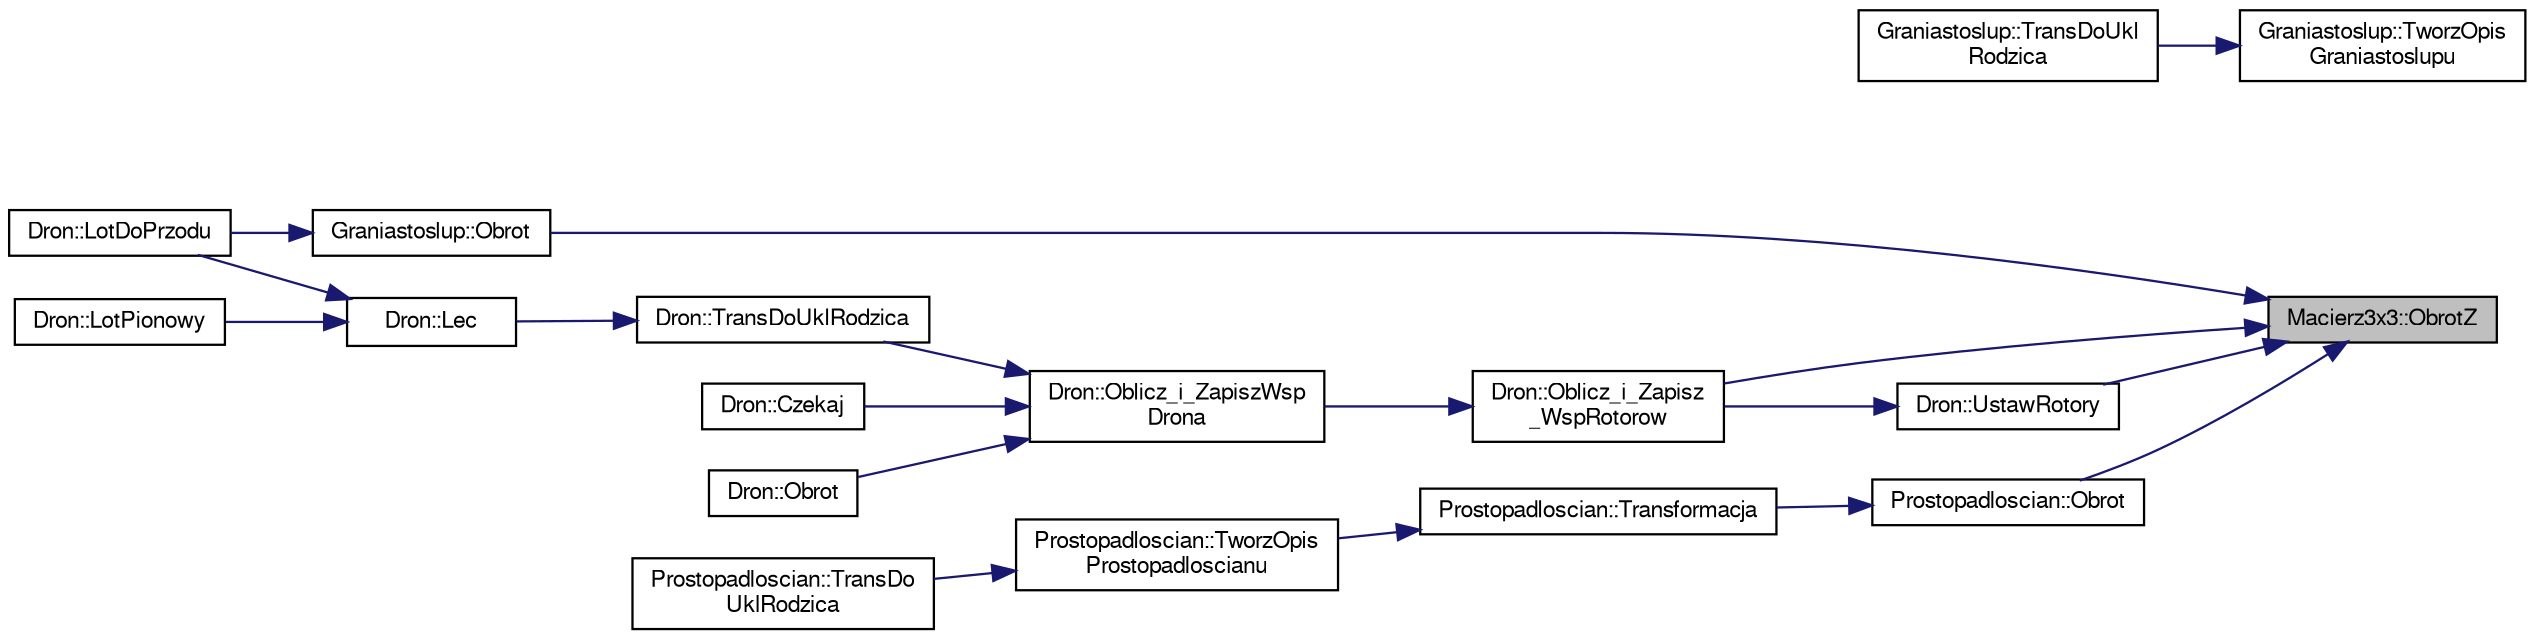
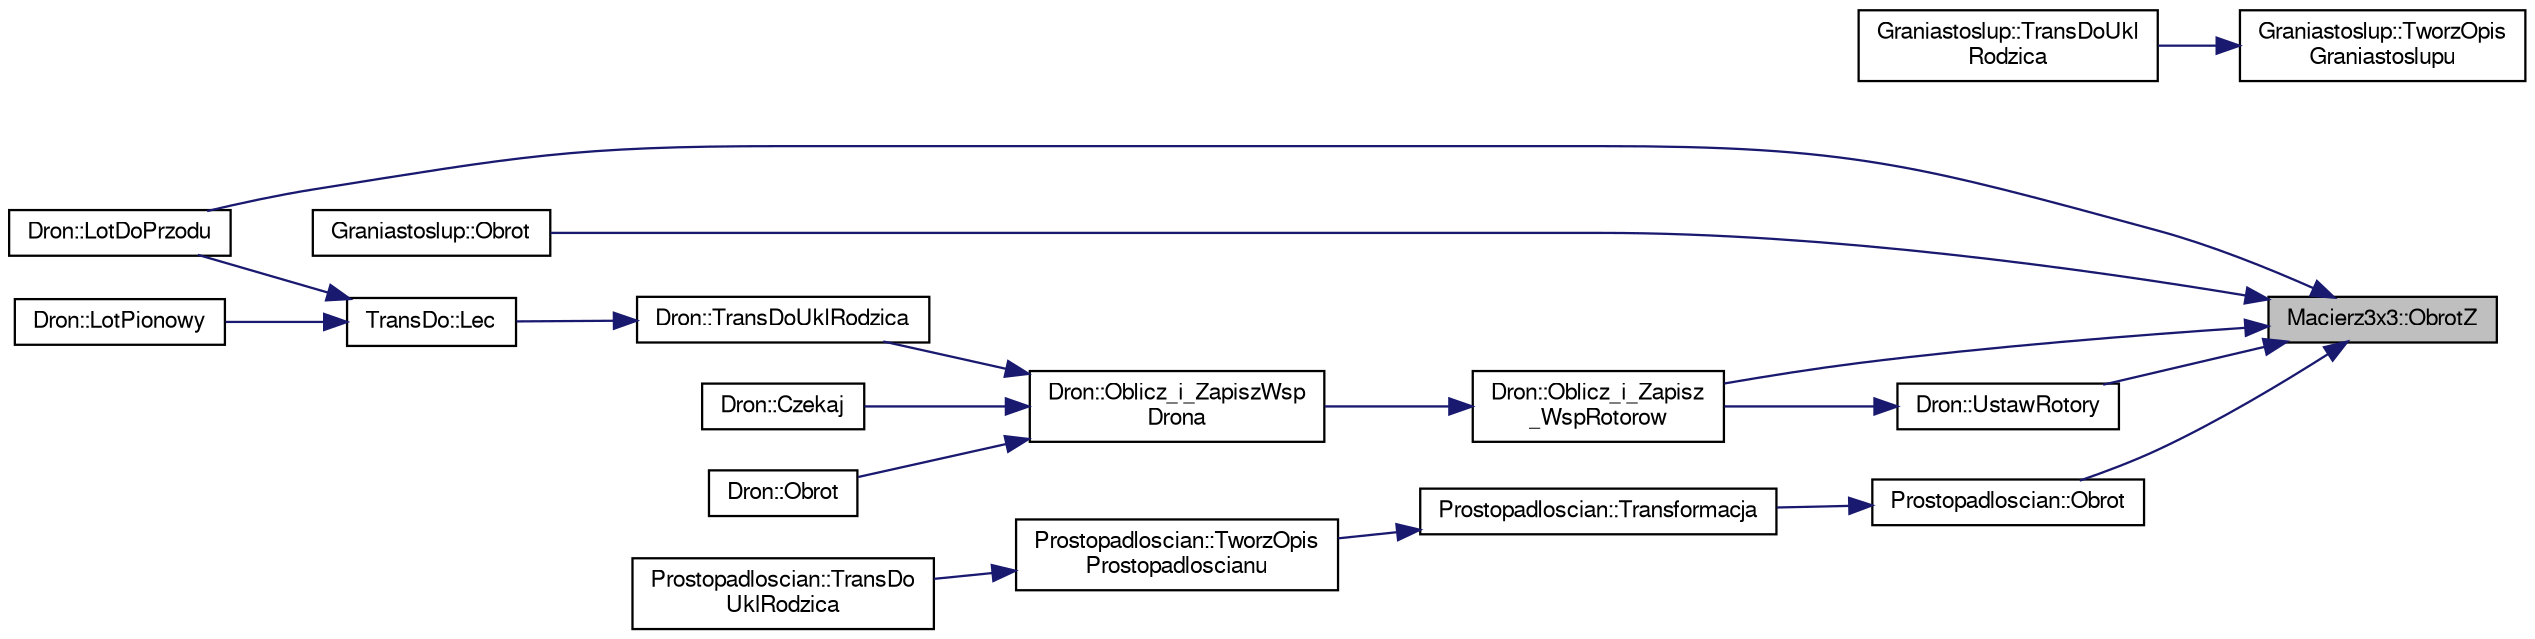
(260, 233) -> (1267, 146)
(432, 322) -> (432, 322)
